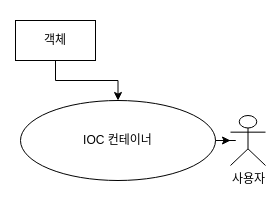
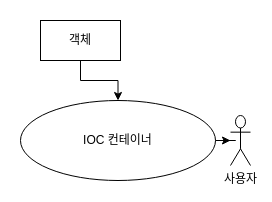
(56, 41) -> (81, 41)
(248, 141) -> (241, 141)
